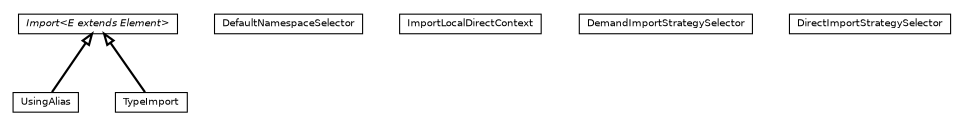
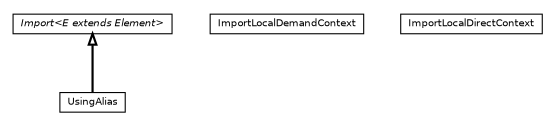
none -> (286, 24)
(289, 24) -> none
(665, 24) -> none
(870, 24) -> none
(151, 102) -> none
